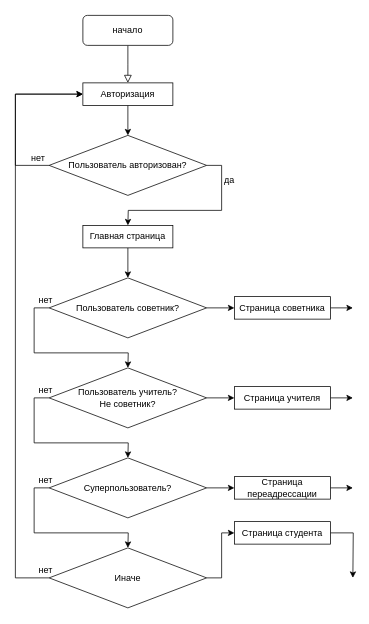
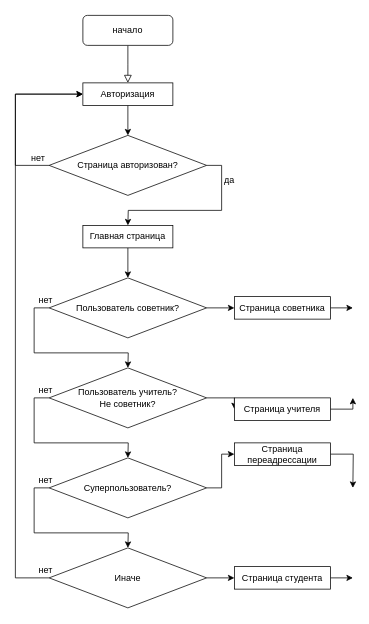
(128, 165) -> (128, 165)
(282, 398) -> (282, 409)
(282, 488) -> (282, 454)
(282, 533) -> (282, 578)
